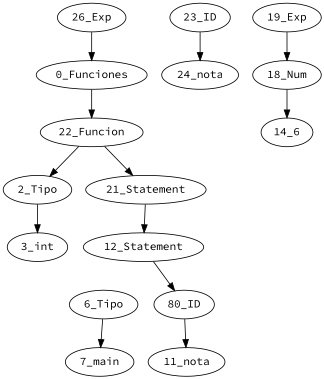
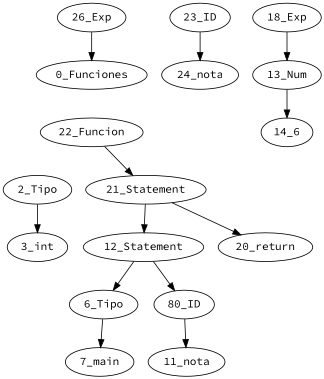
(287, 18) -> (287, 18)
(287, 75) -> (287, 75)
(92, 100) -> none
(67, 158) -> none
none -> (265, 247)
none -> (126, 273)
